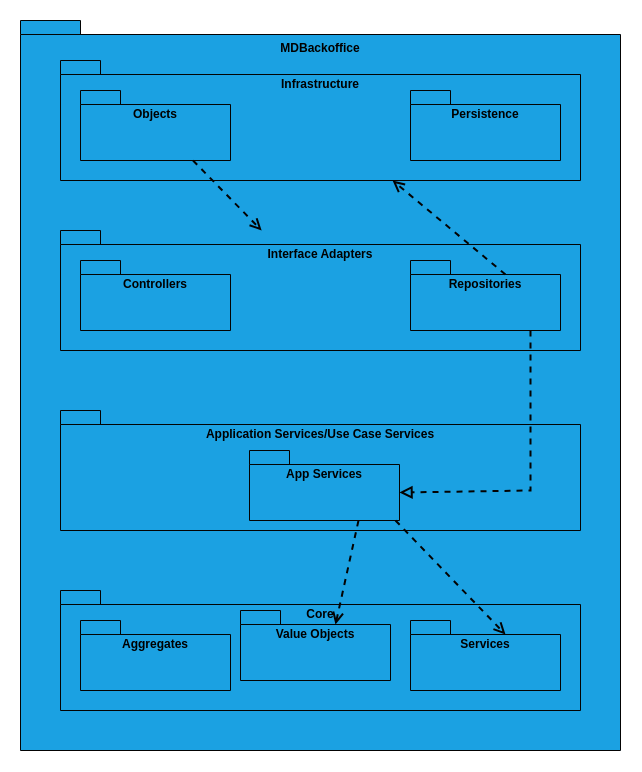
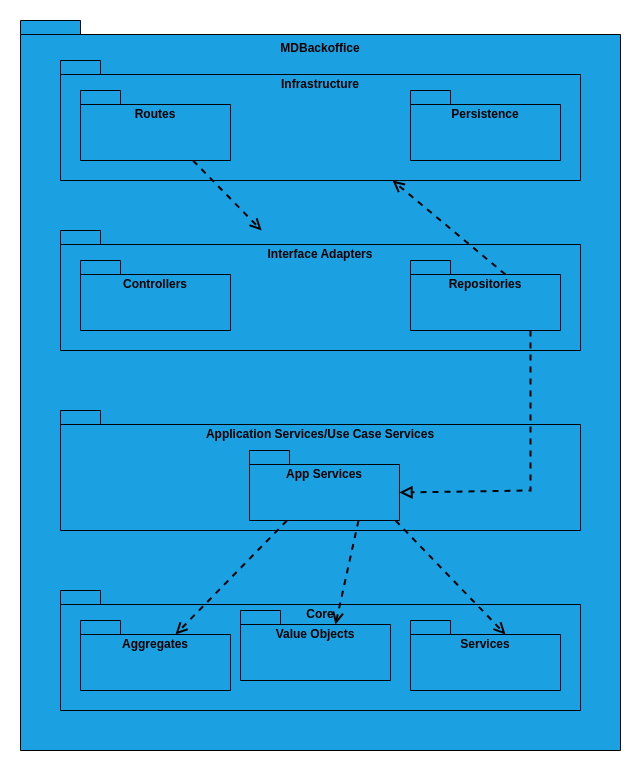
(156, 113) -> (156, 113)
none -> (233, 576)
